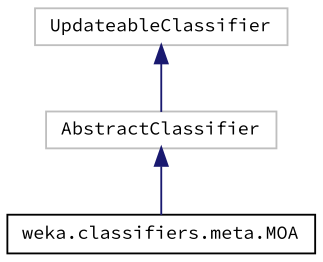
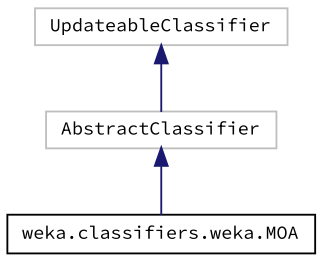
(161, 234) -> (161, 234)
